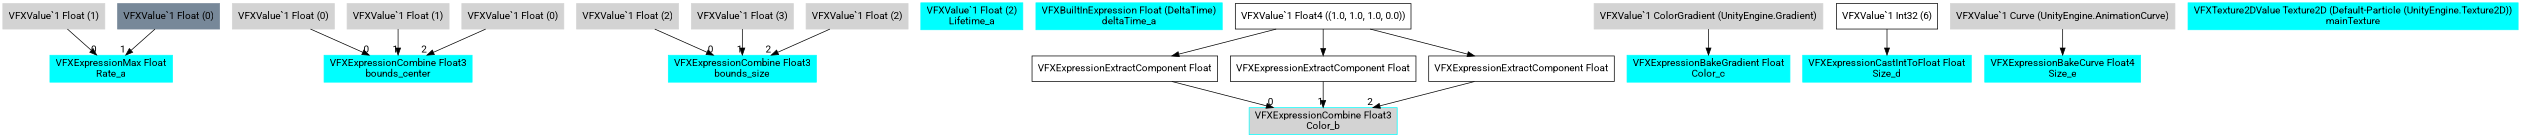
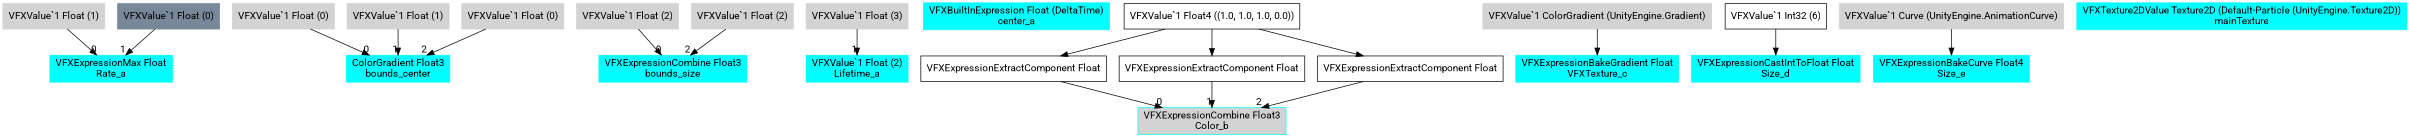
(1129, 16) -> (1016, 16)
(742, 39) -> (857, 39)
(398, 69) -> (398, 69)
(1708, 69) -> (1597, 69)
